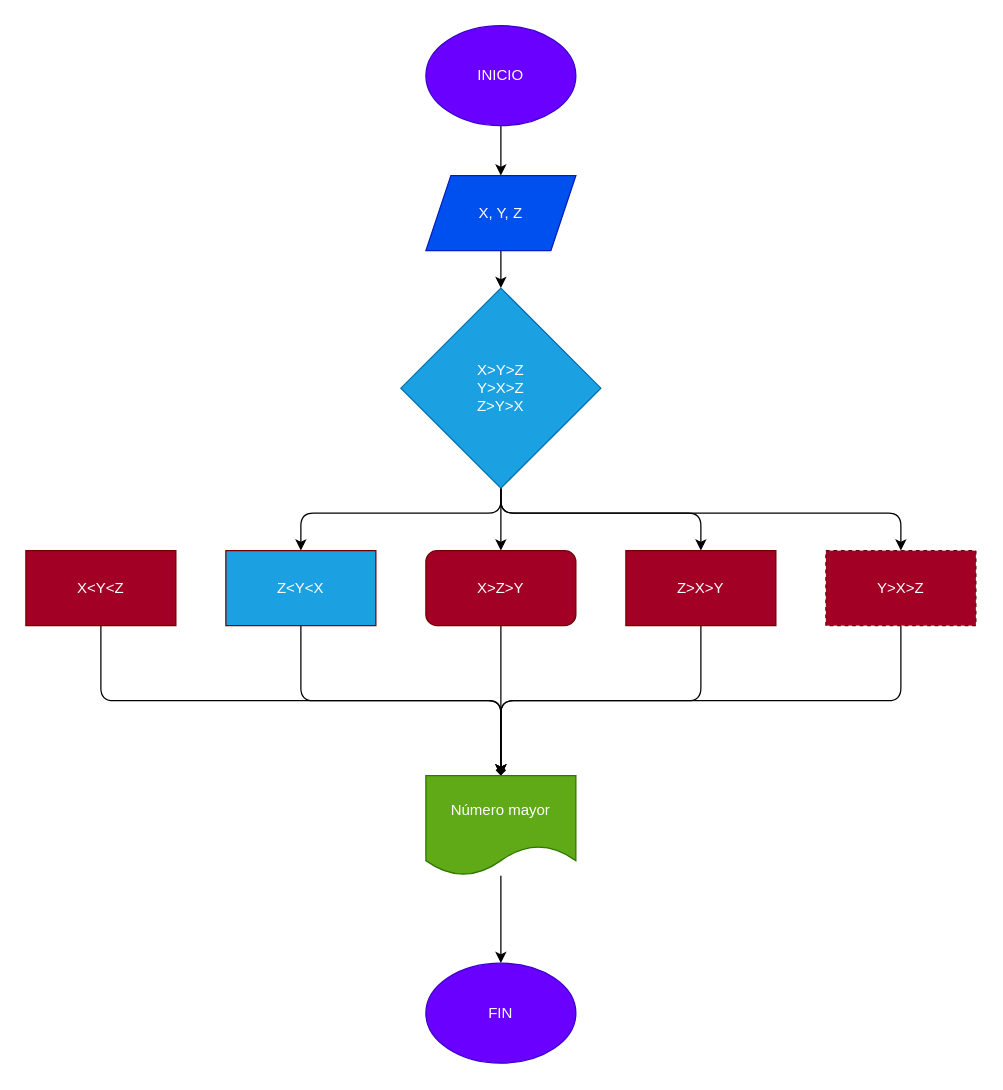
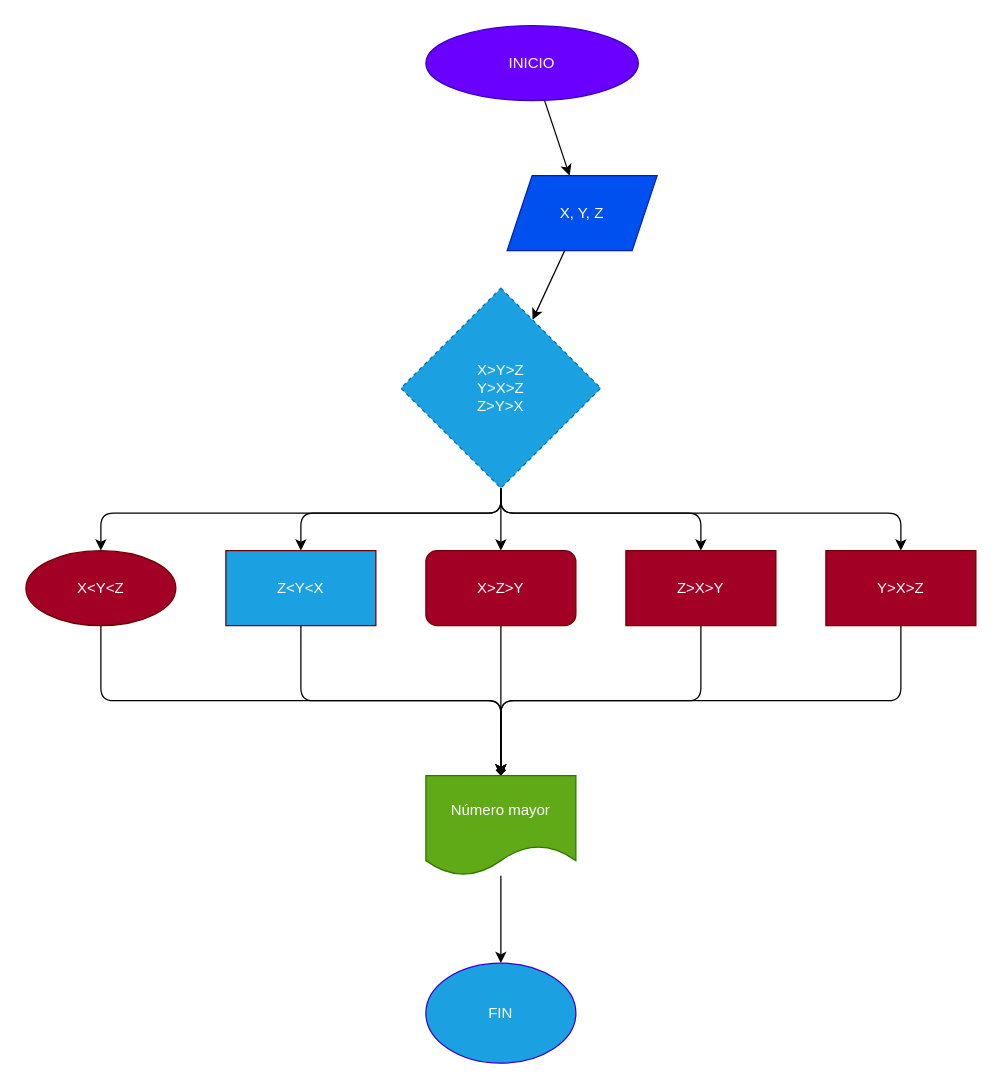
(501, 76) -> (532, 63)
(501, 213) -> (582, 213)
(501, 388) -> (501, 388)
none -> (193, 513)
(101, 588) -> (101, 588)
(901, 588) -> (901, 588)
(501, 1013) -> (501, 1013)
